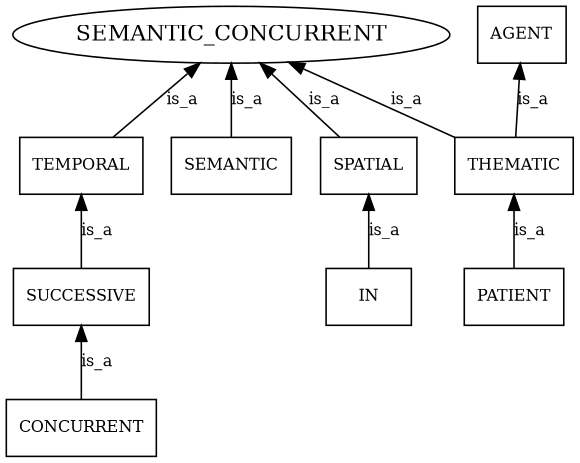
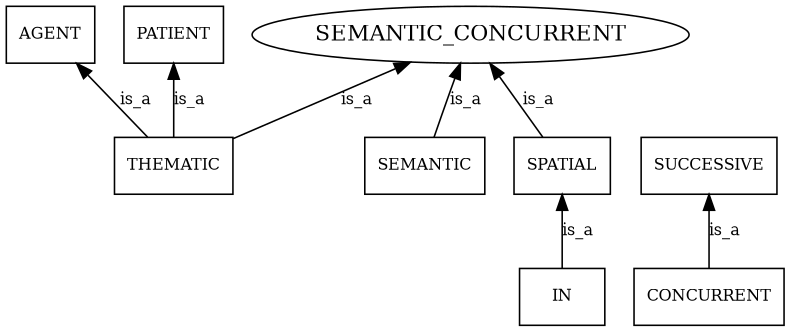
(81, 166) -> none
(514, 239) -> (174, 108)
